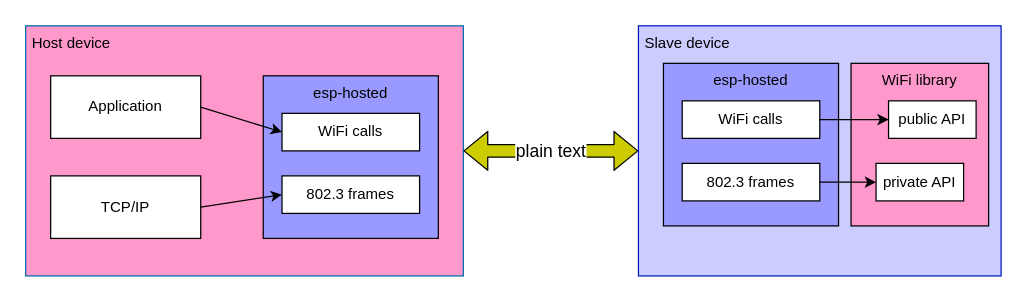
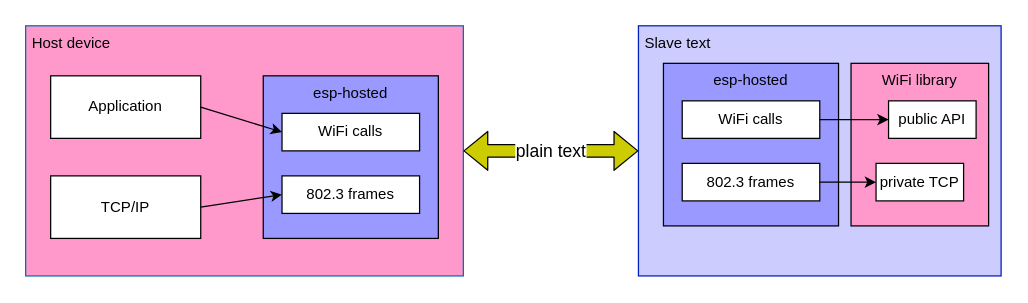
(685, 43) -> (679, 43)
(919, 182) -> (919, 182)
